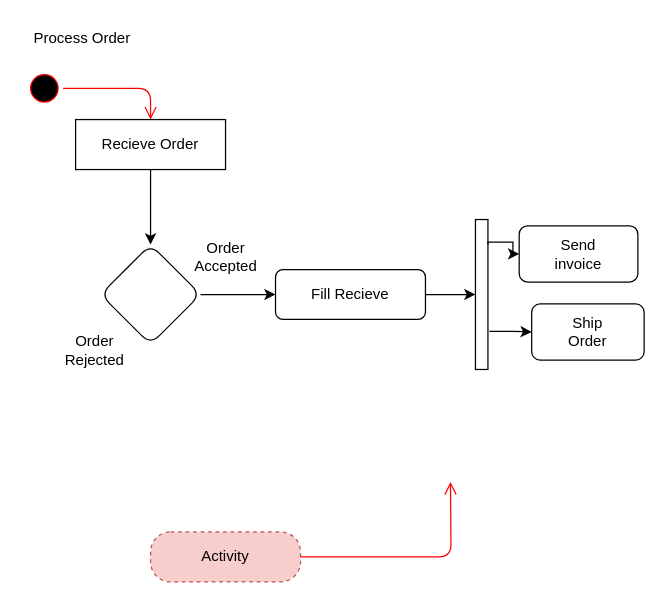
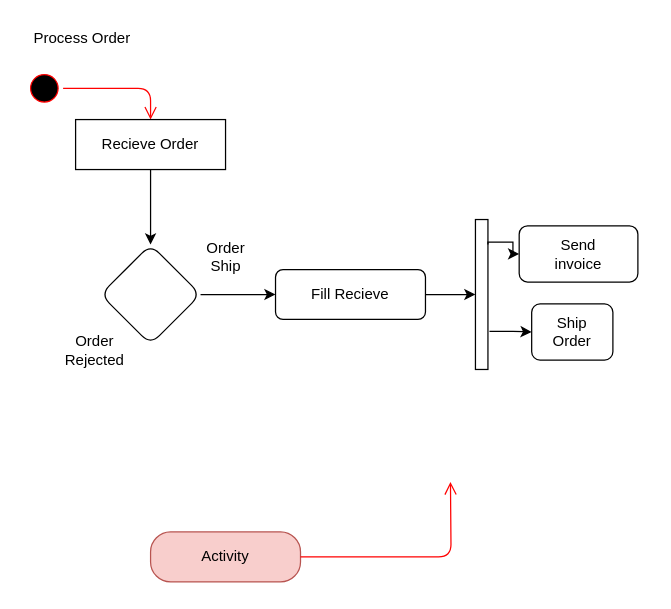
(226, 257) -> (226, 257)
(588, 332) -> (573, 332)
(226, 557) -> (226, 557)
